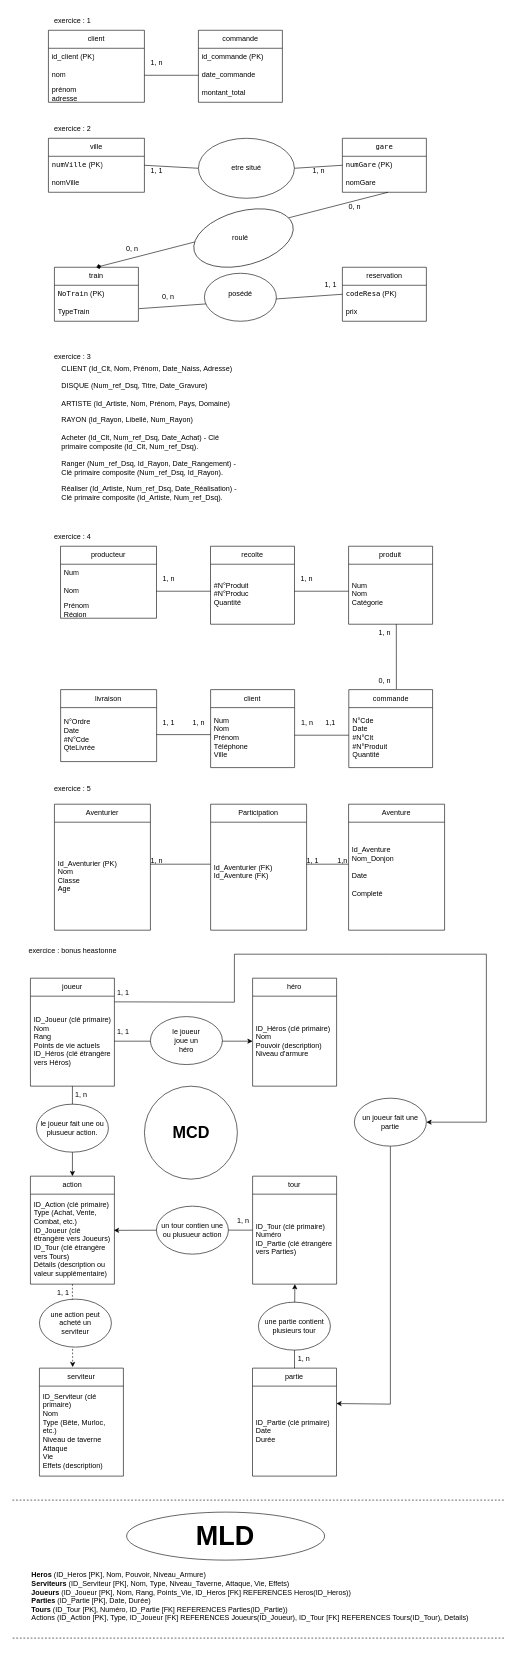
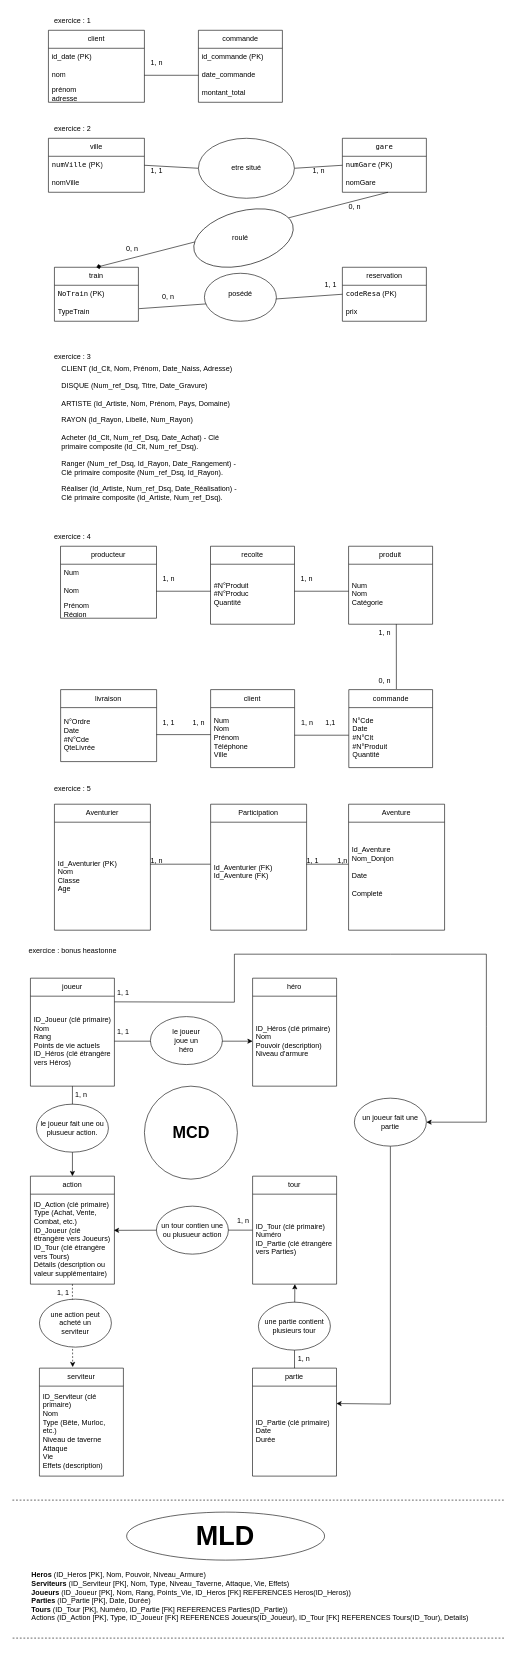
(76, 57) -> (74, 57)
